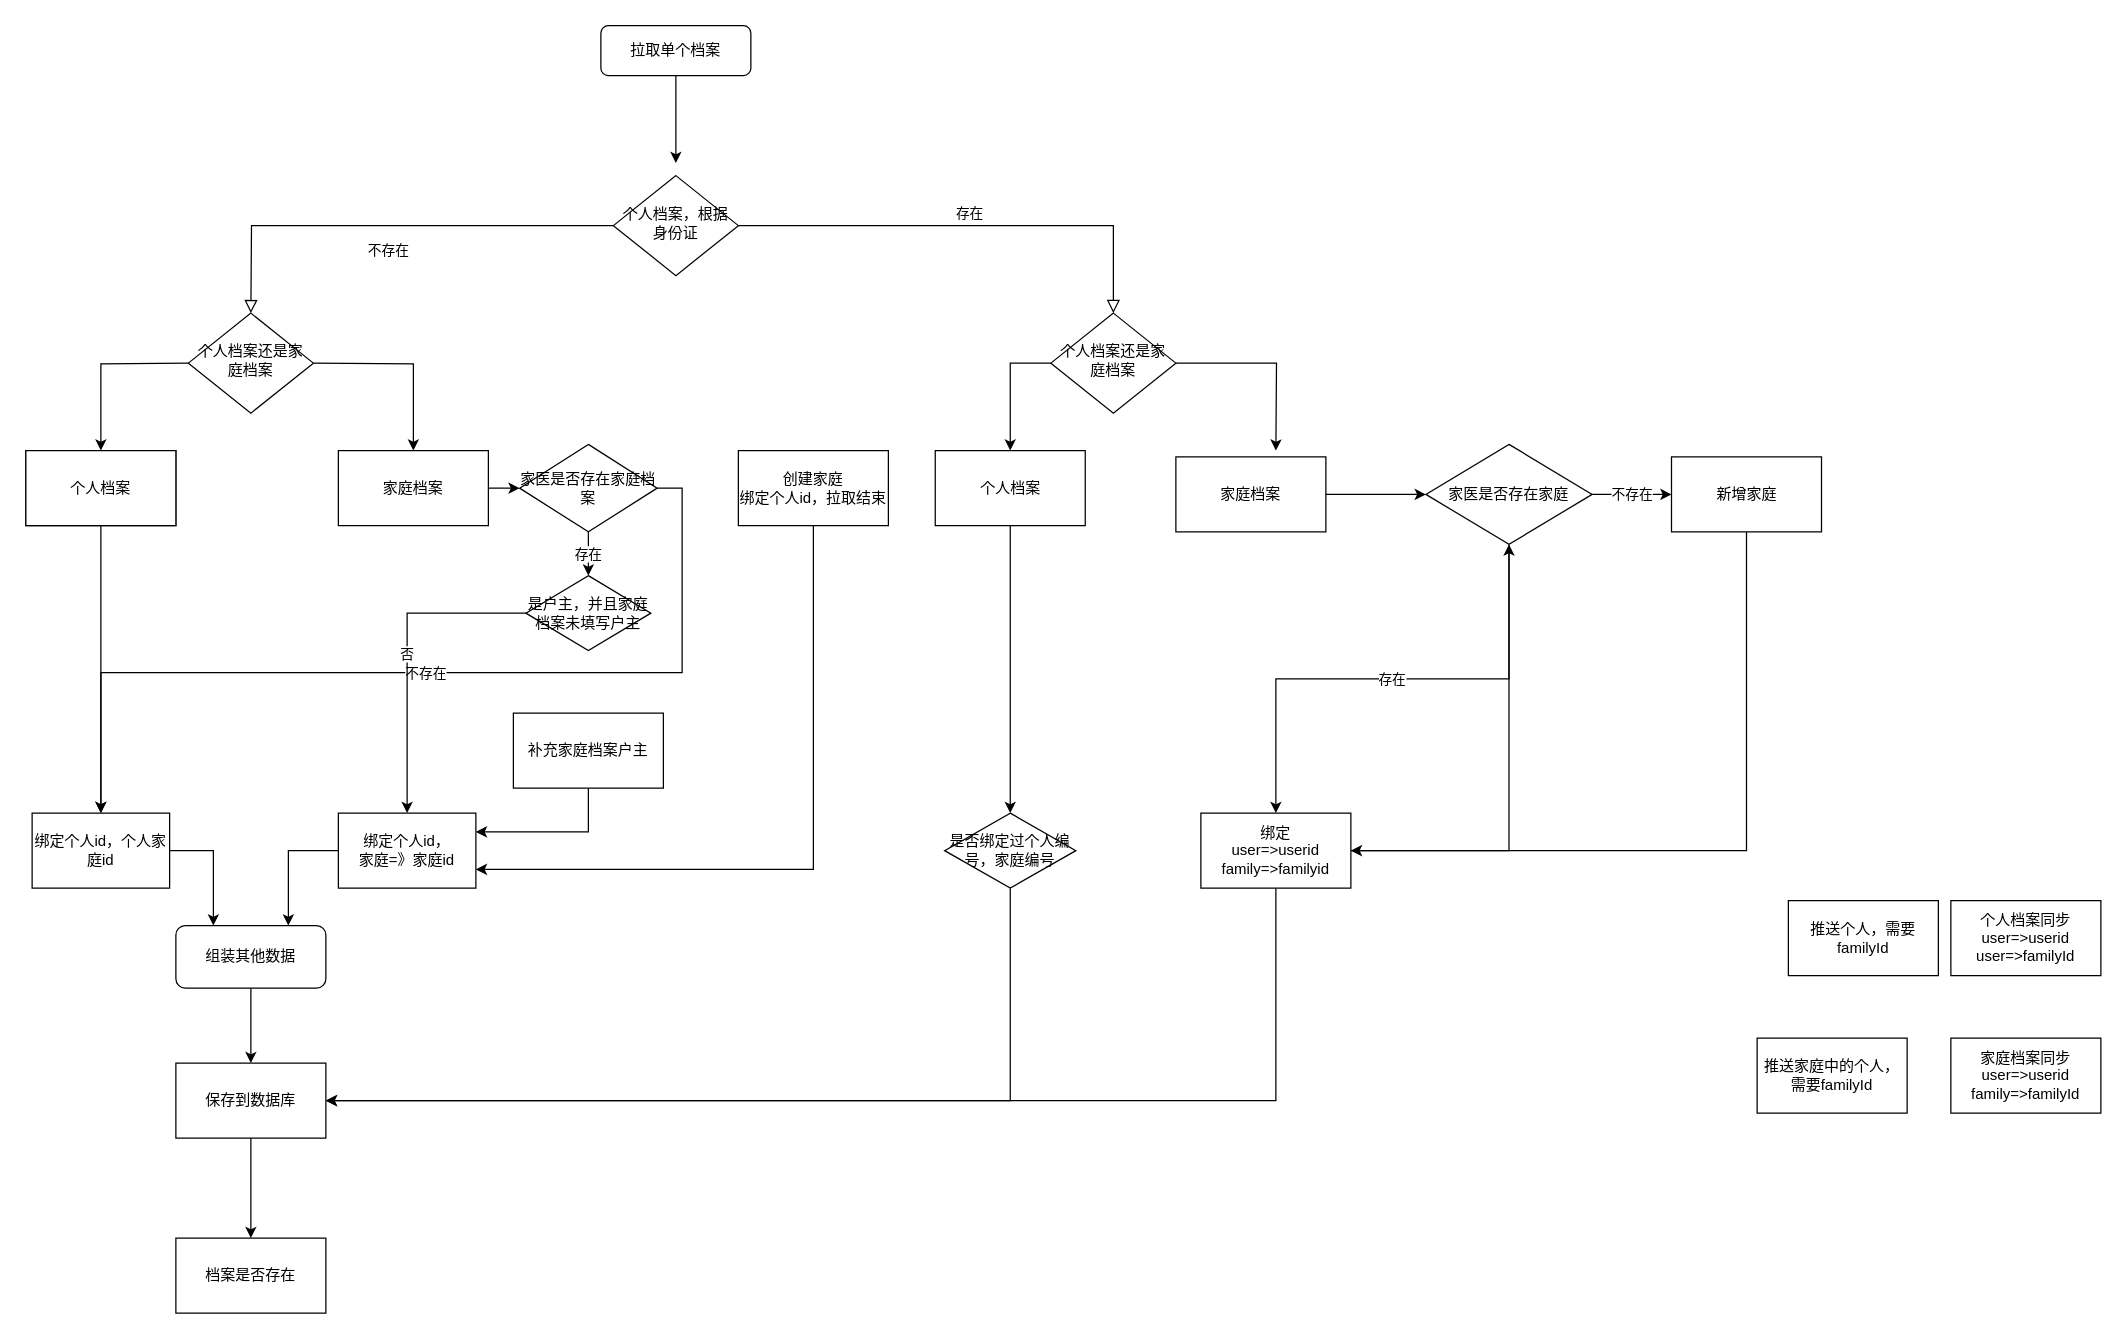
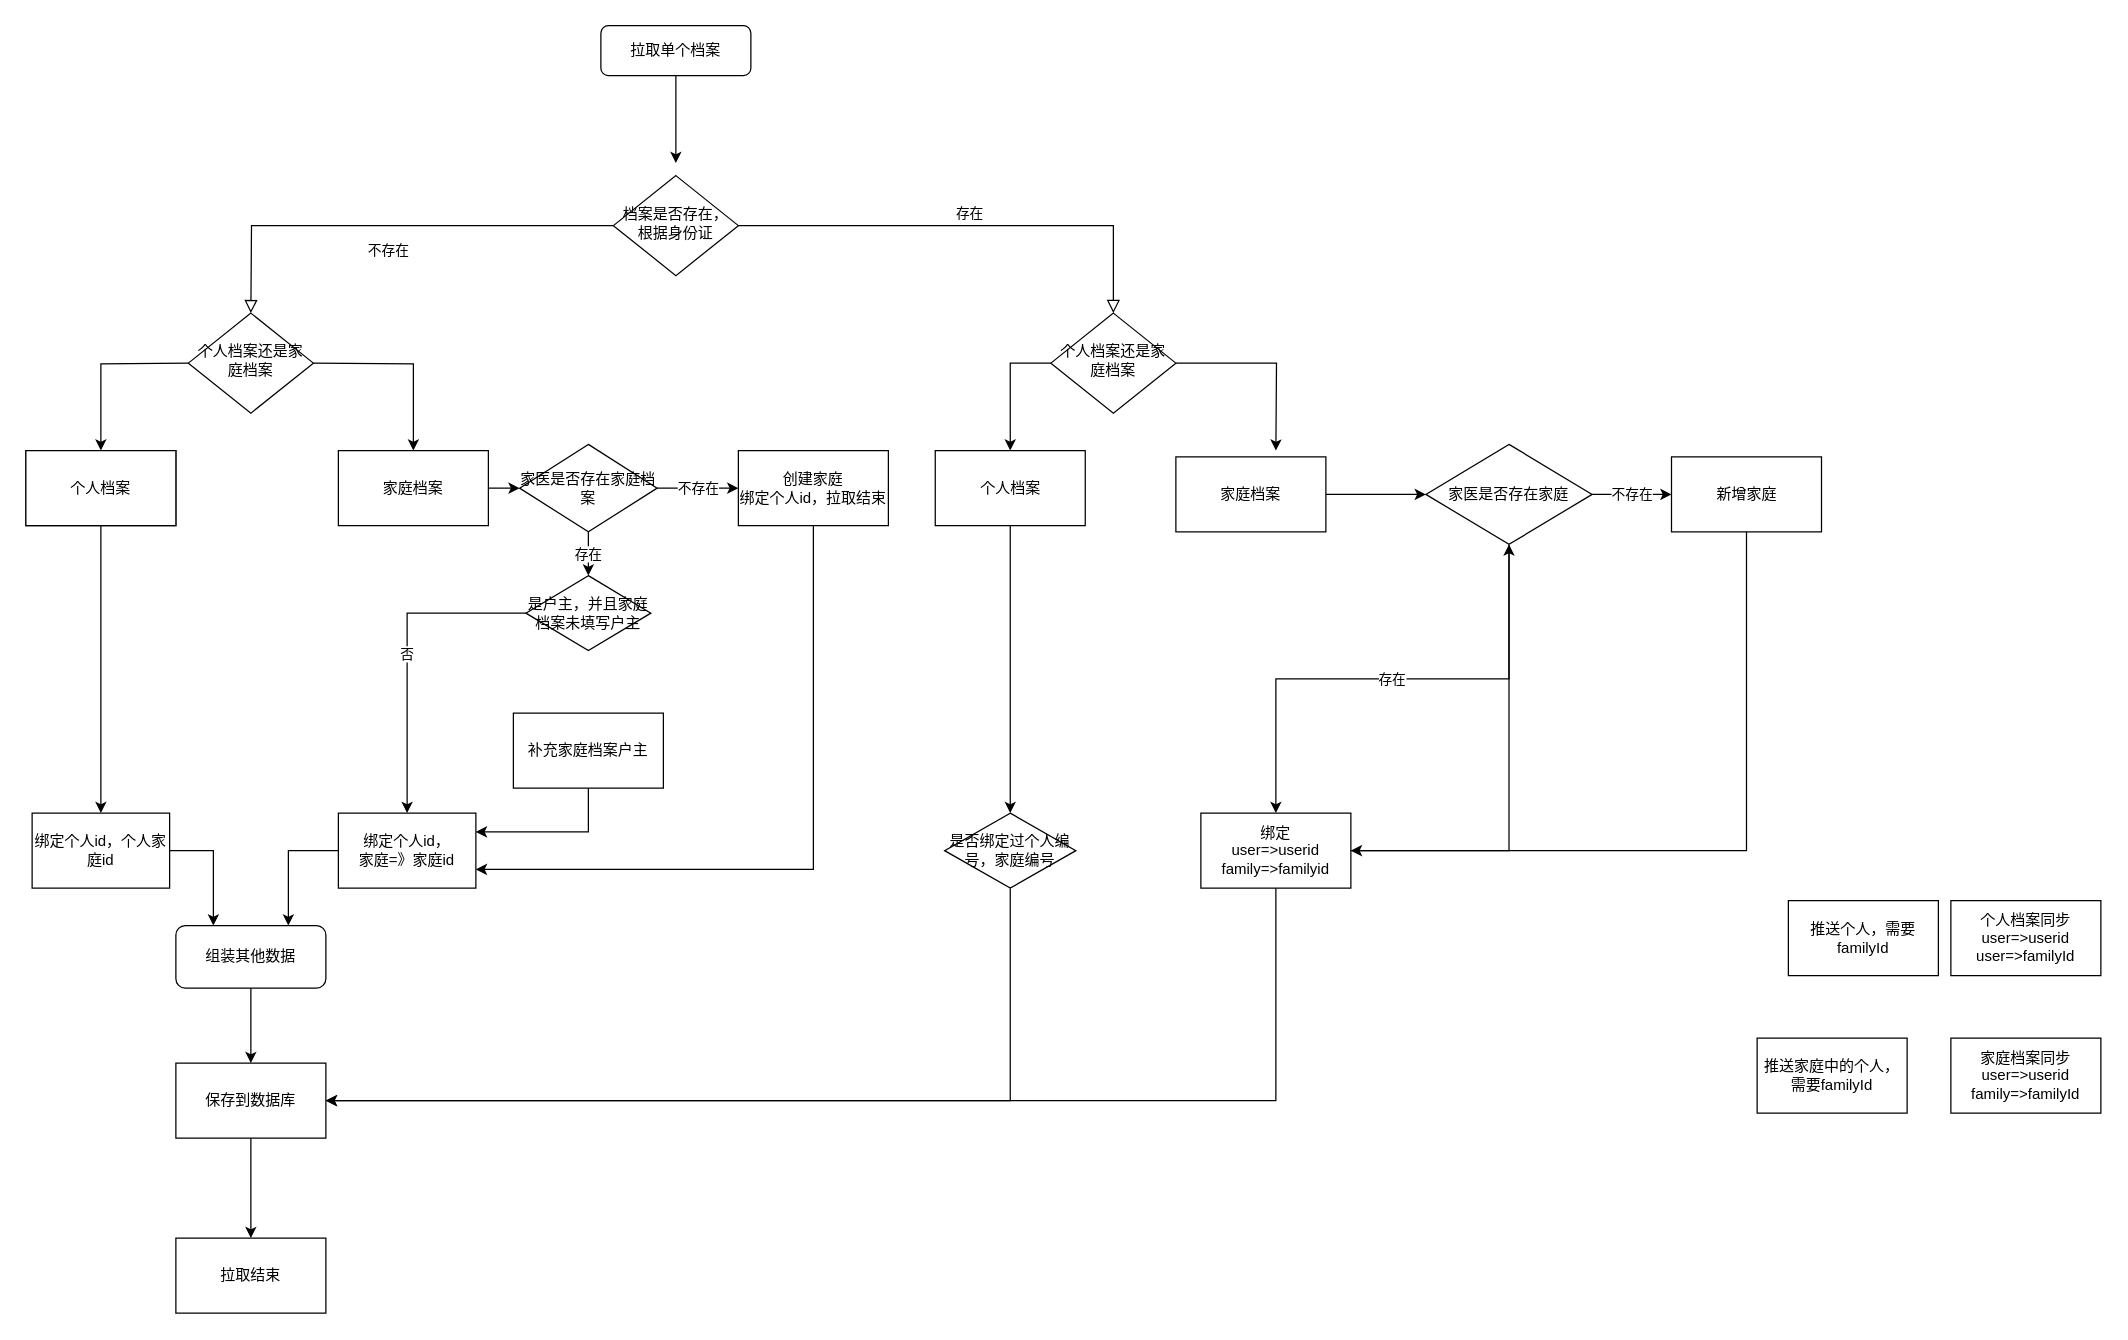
(676, 223) -> (676, 223)
(488, 673) -> (703, 488)
(251, 1276) -> (251, 1276)
